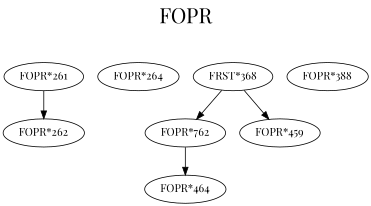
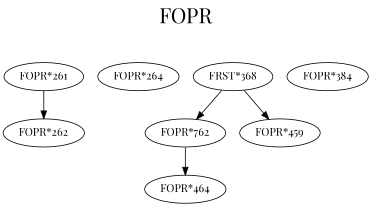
(328, 77) -> (328, 77)
